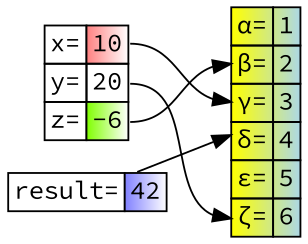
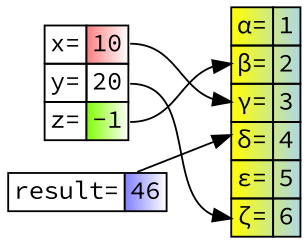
(107, 120) -> (107, 120)
(146, 191) -> (146, 191)
